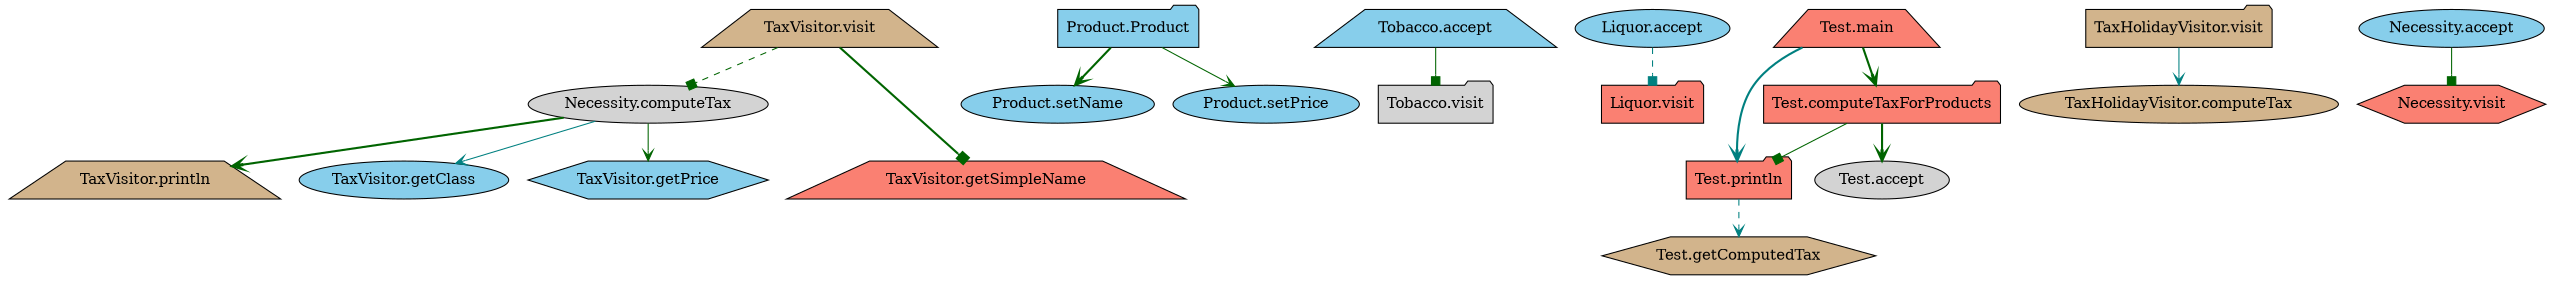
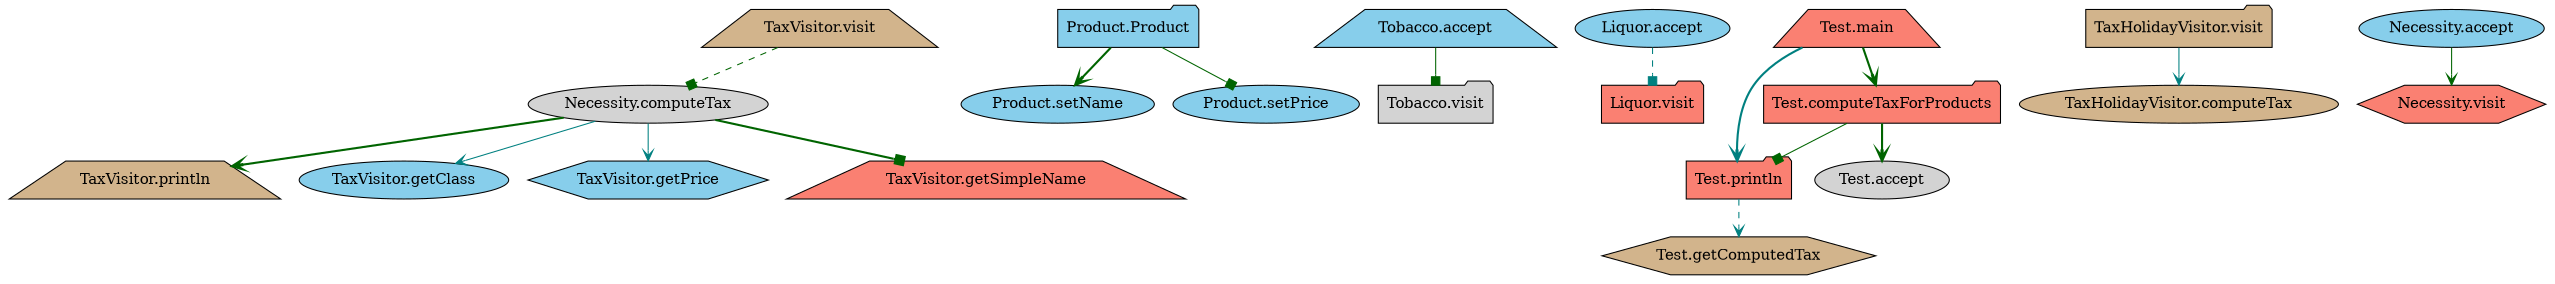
(2452, 61) -> (2452, 61)
(1194, 64) -> (1194, 64)
(899, 101) -> (804, 139)
(648, 137) -> (648, 137)
